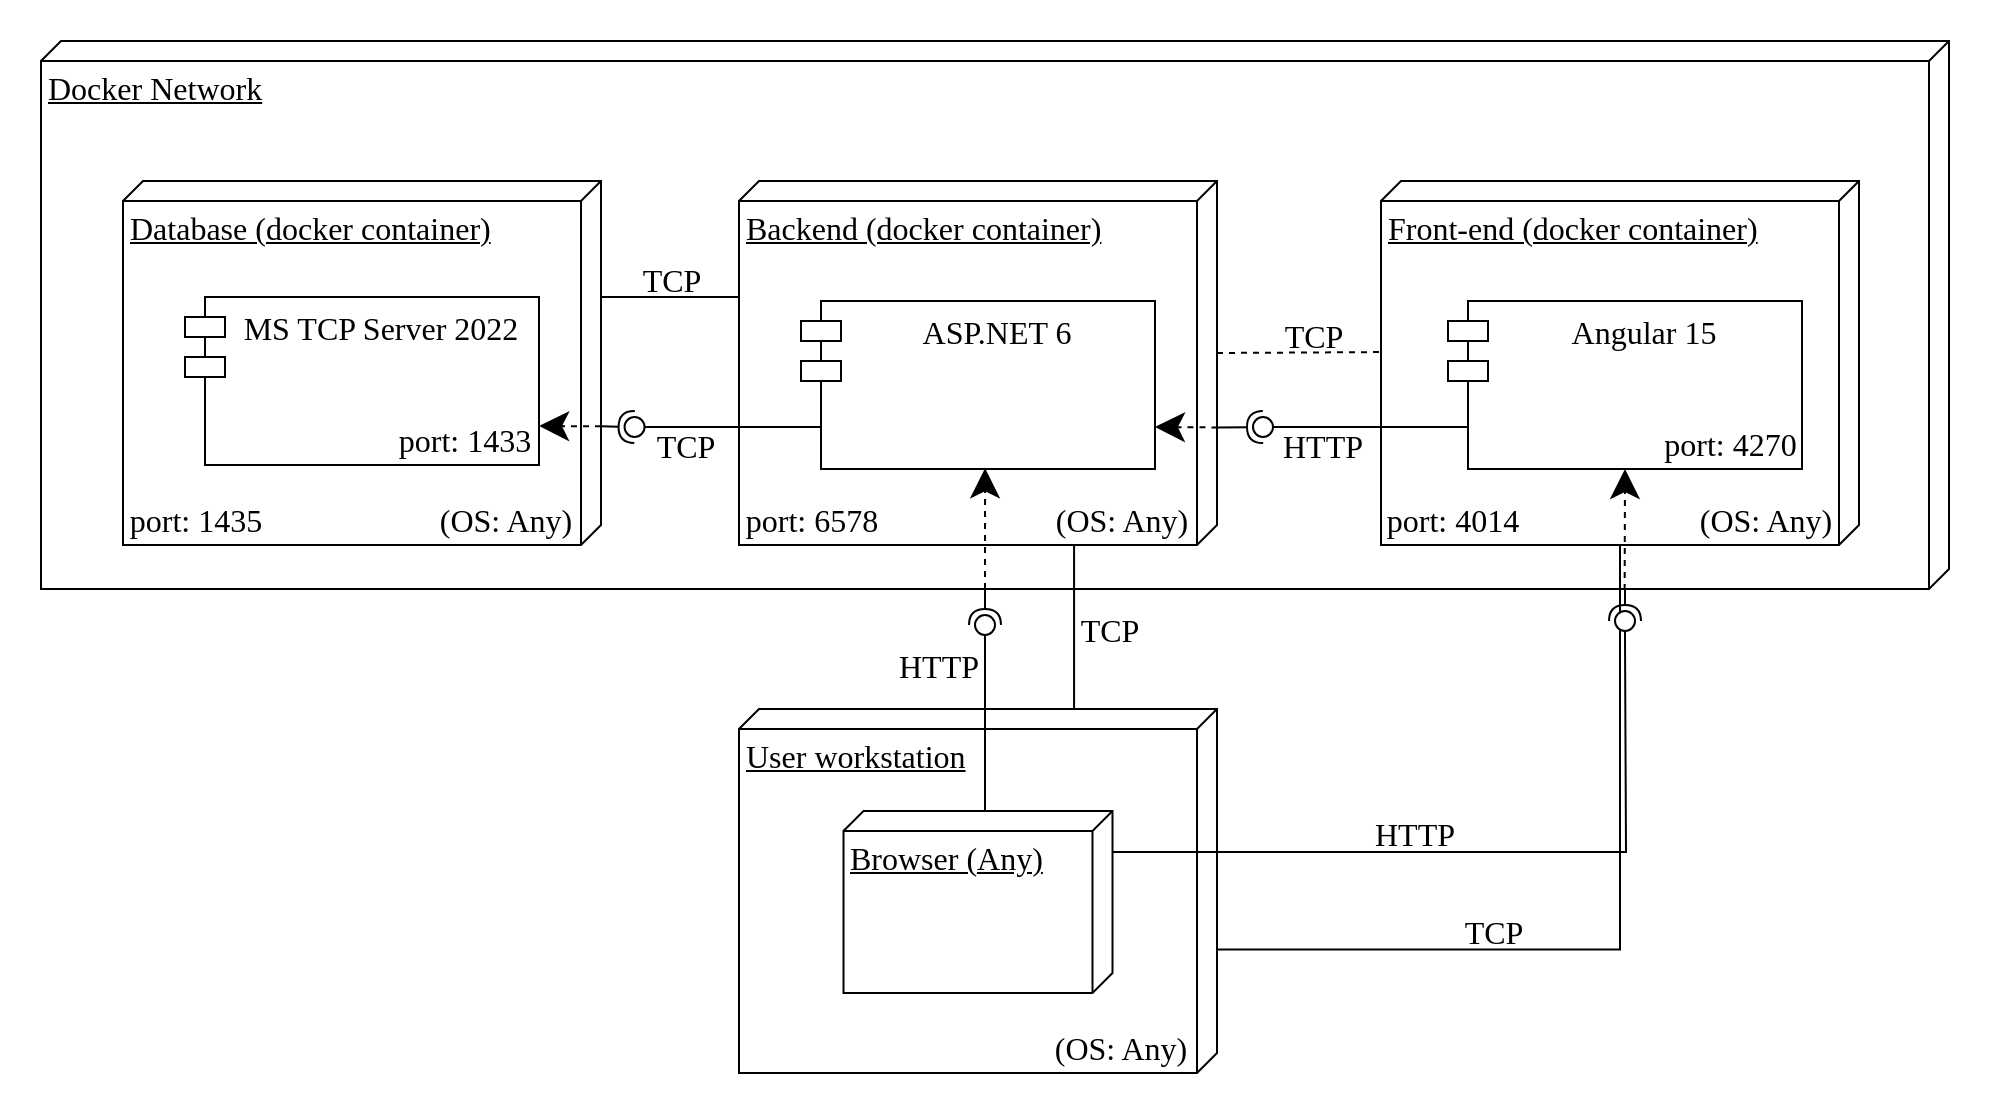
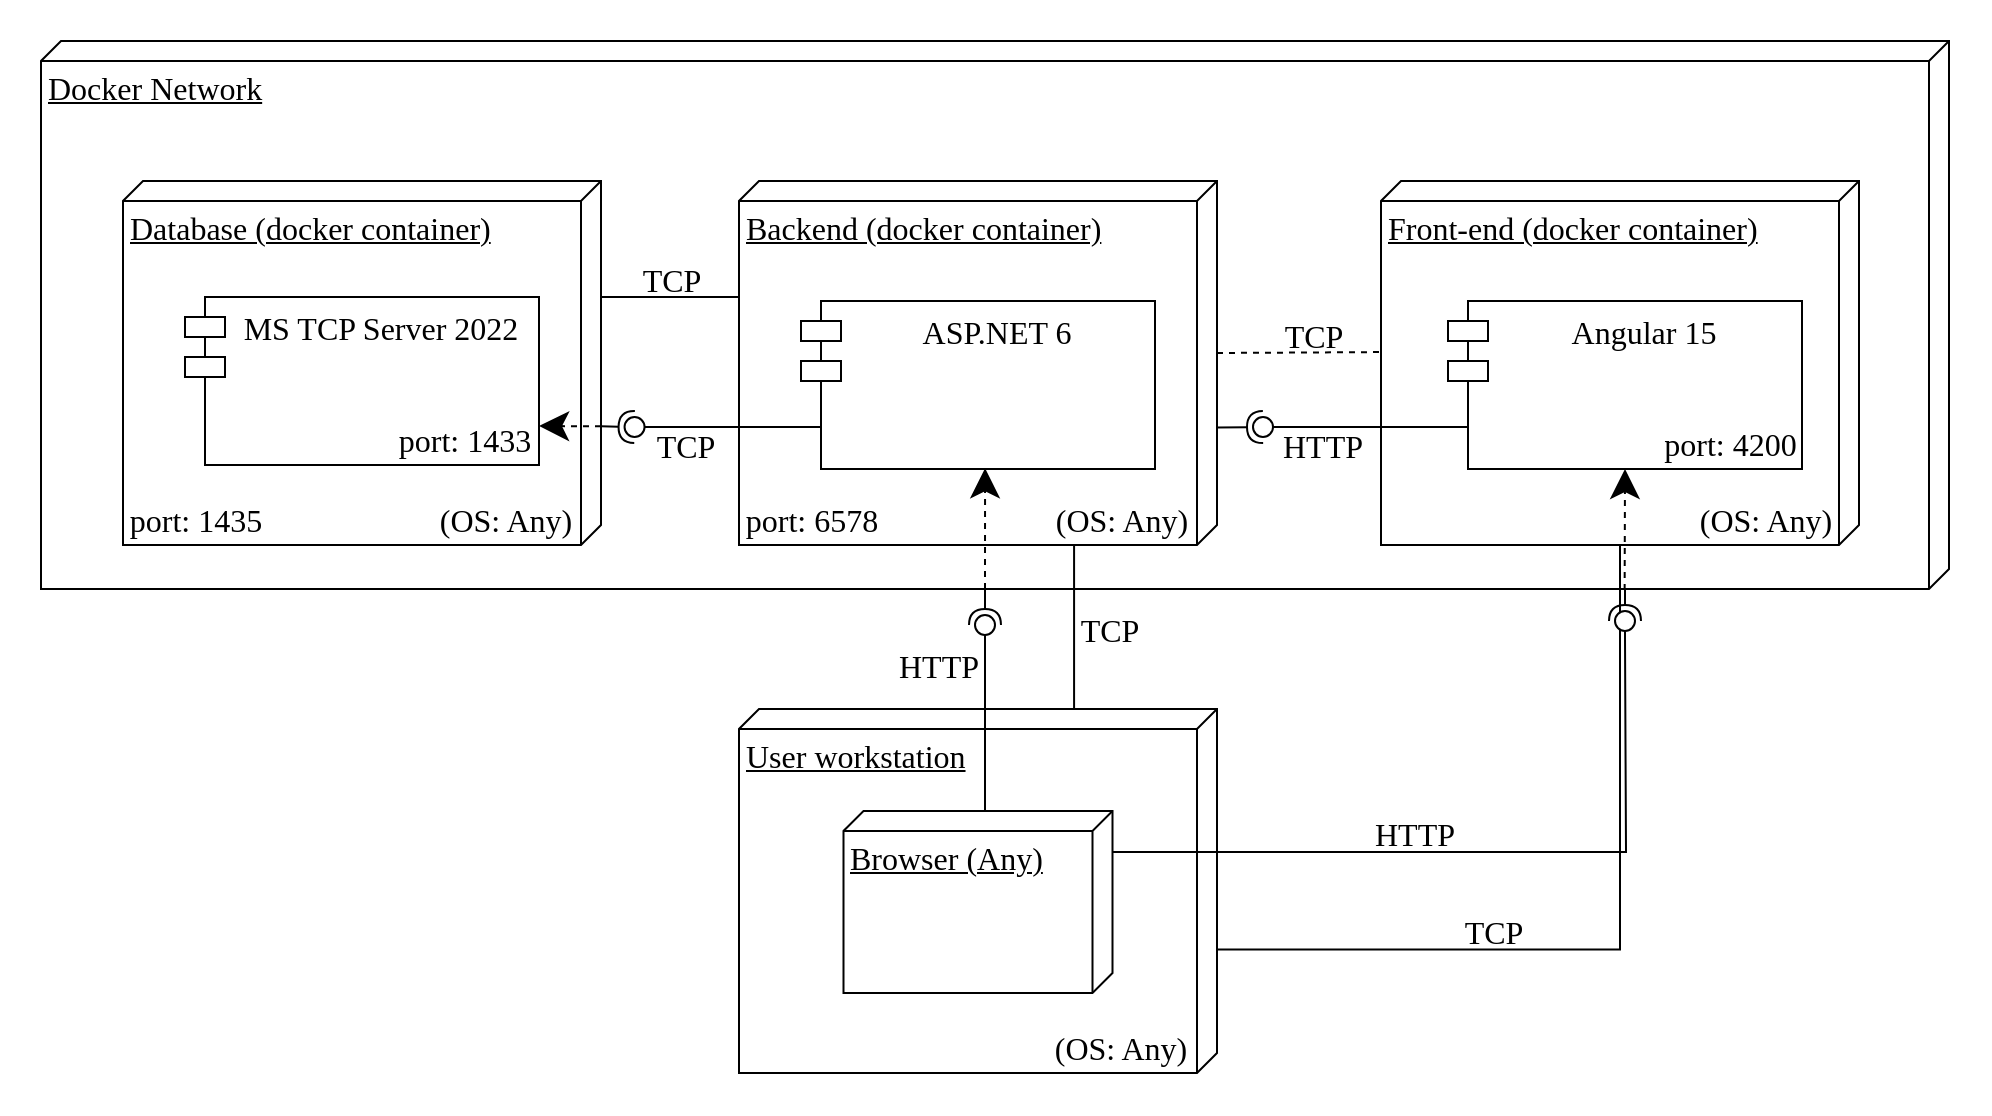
(1197, 427) -> none
(1731, 445) -> (1731, 445)
(1454, 519) -> none
